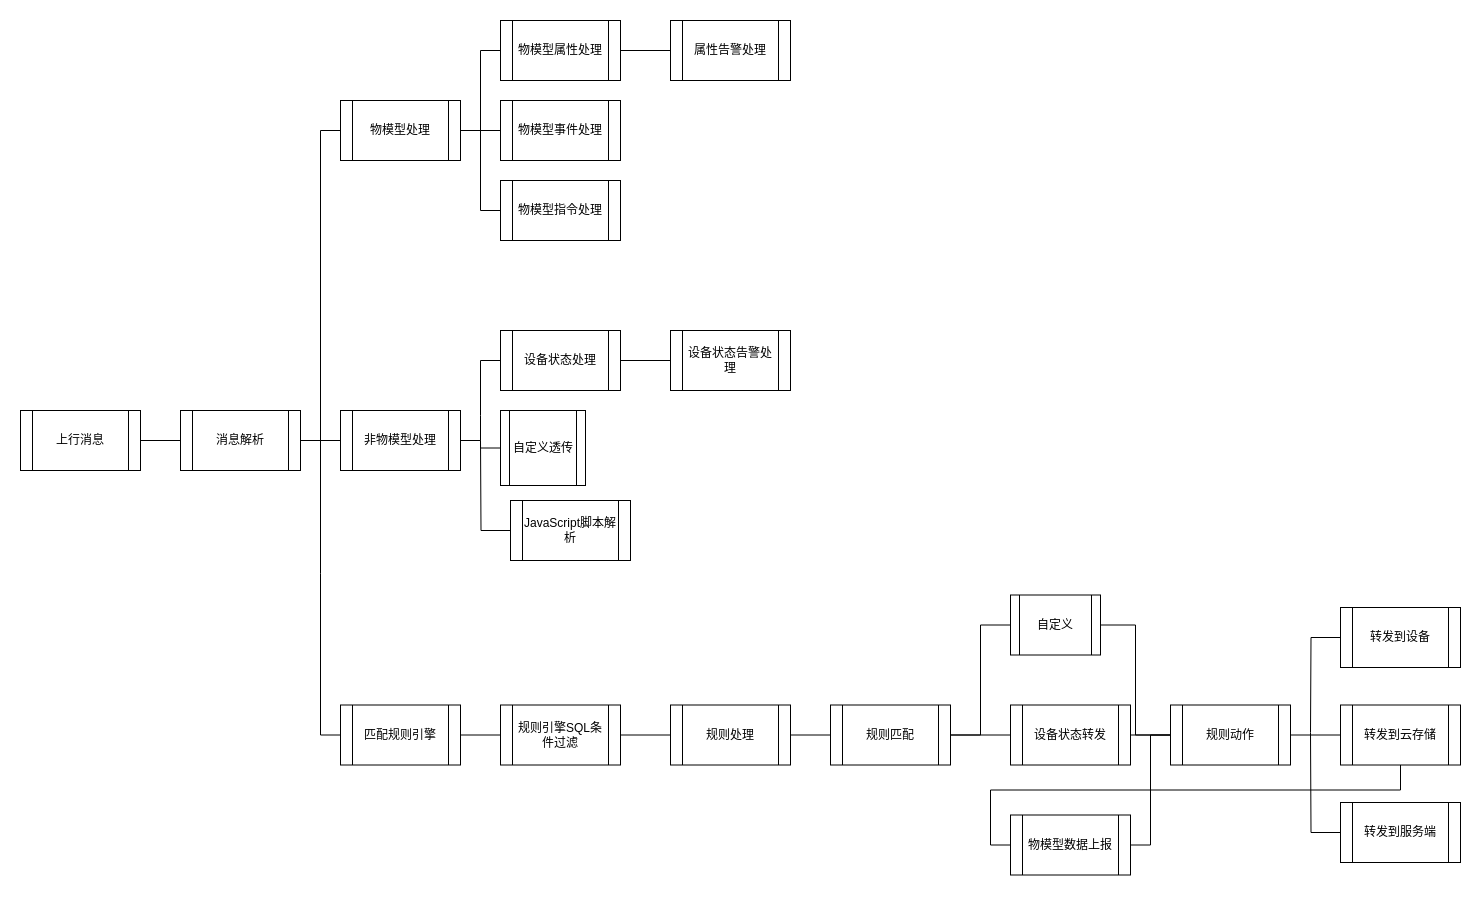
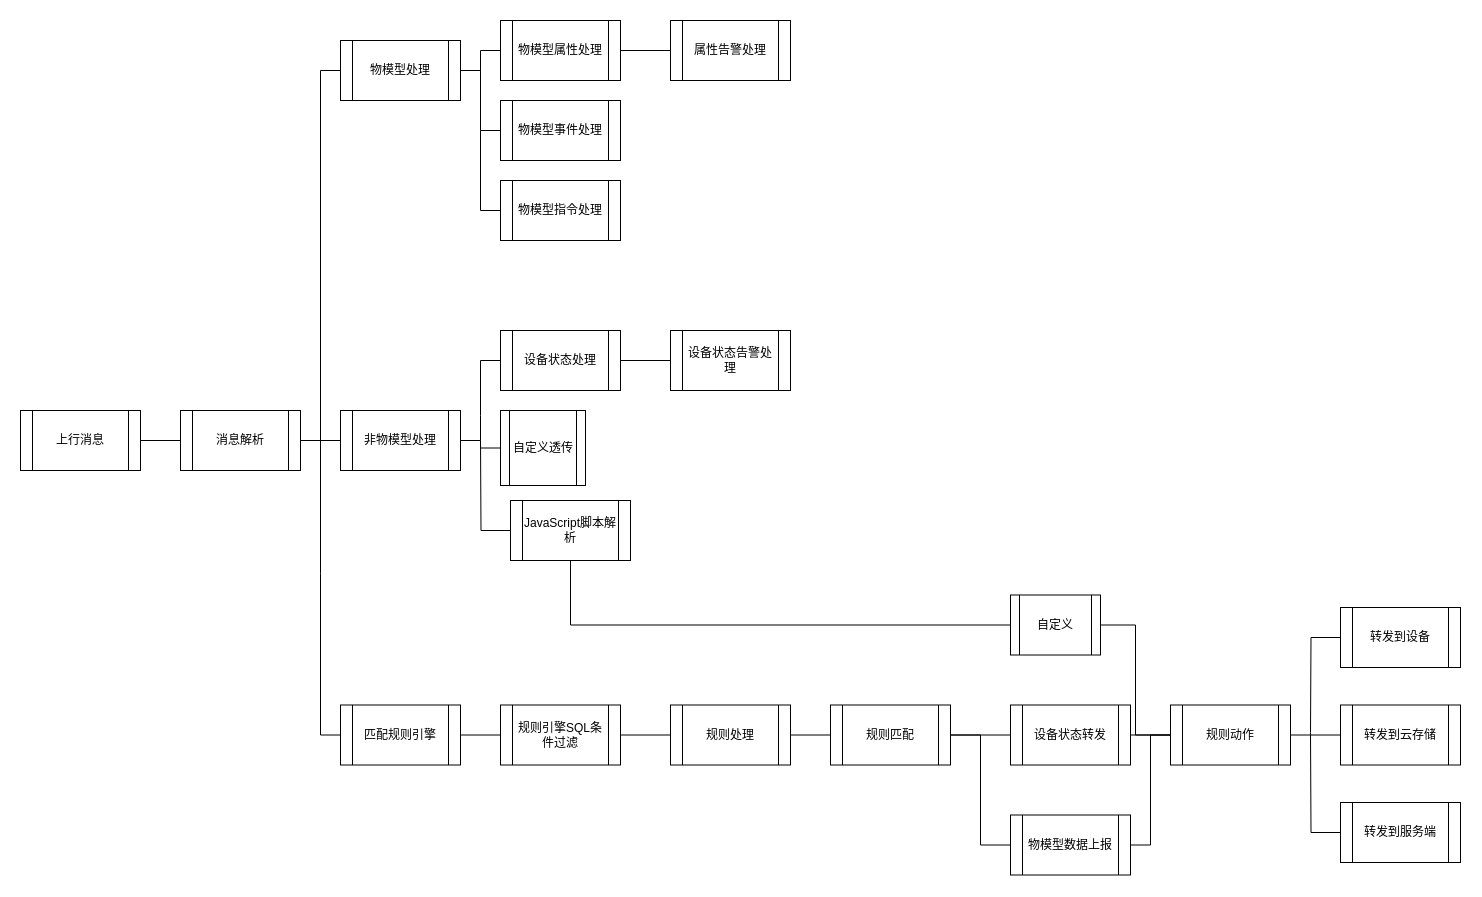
(401, 131) -> (401, 71)
(981, 678) -> (745, 625)
(1180, 790) -> (981, 797)
